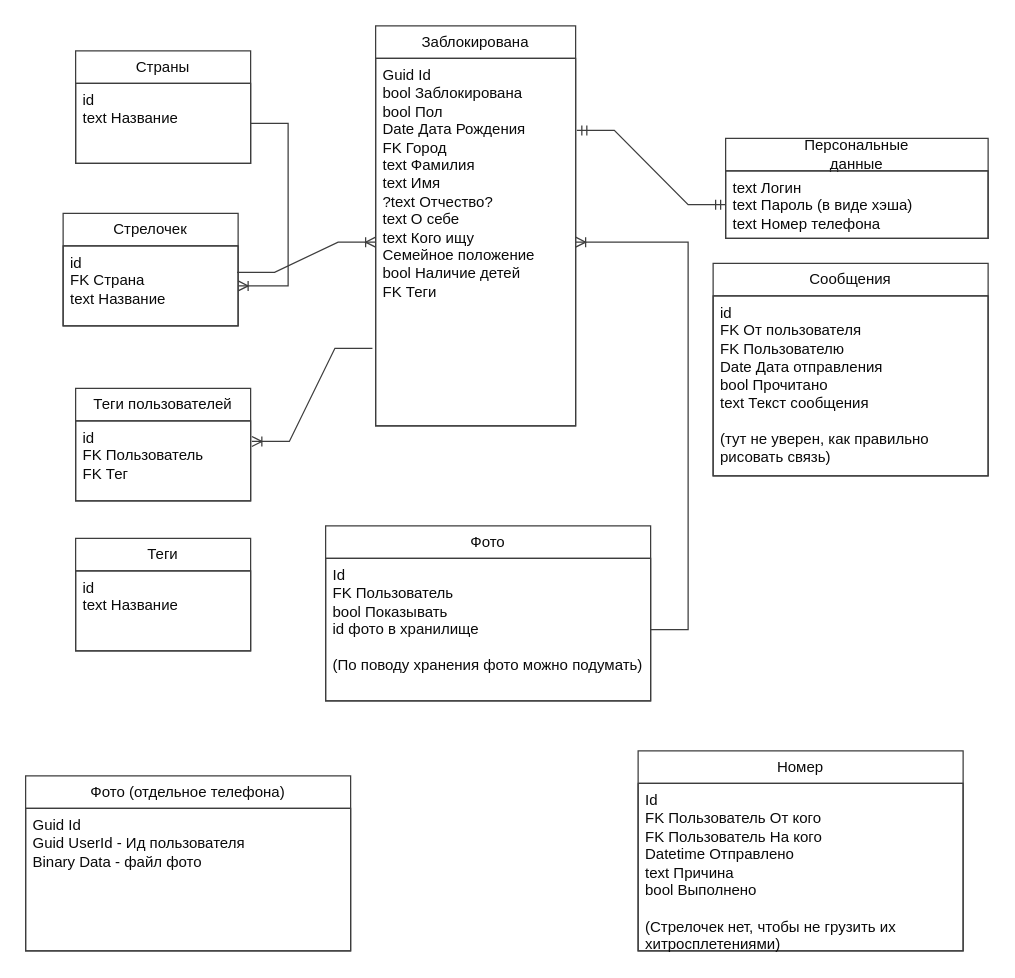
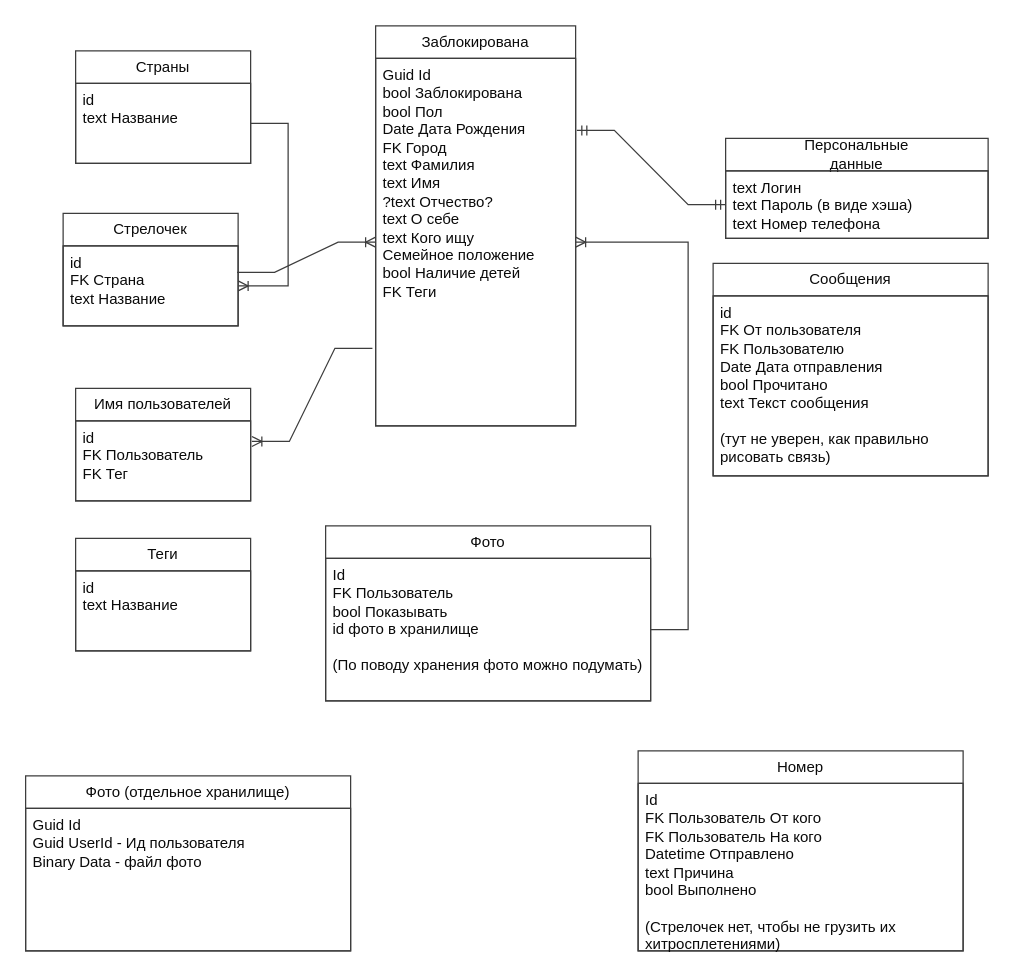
(163, 404) -> (163, 404)
(188, 792) -> (188, 792)
